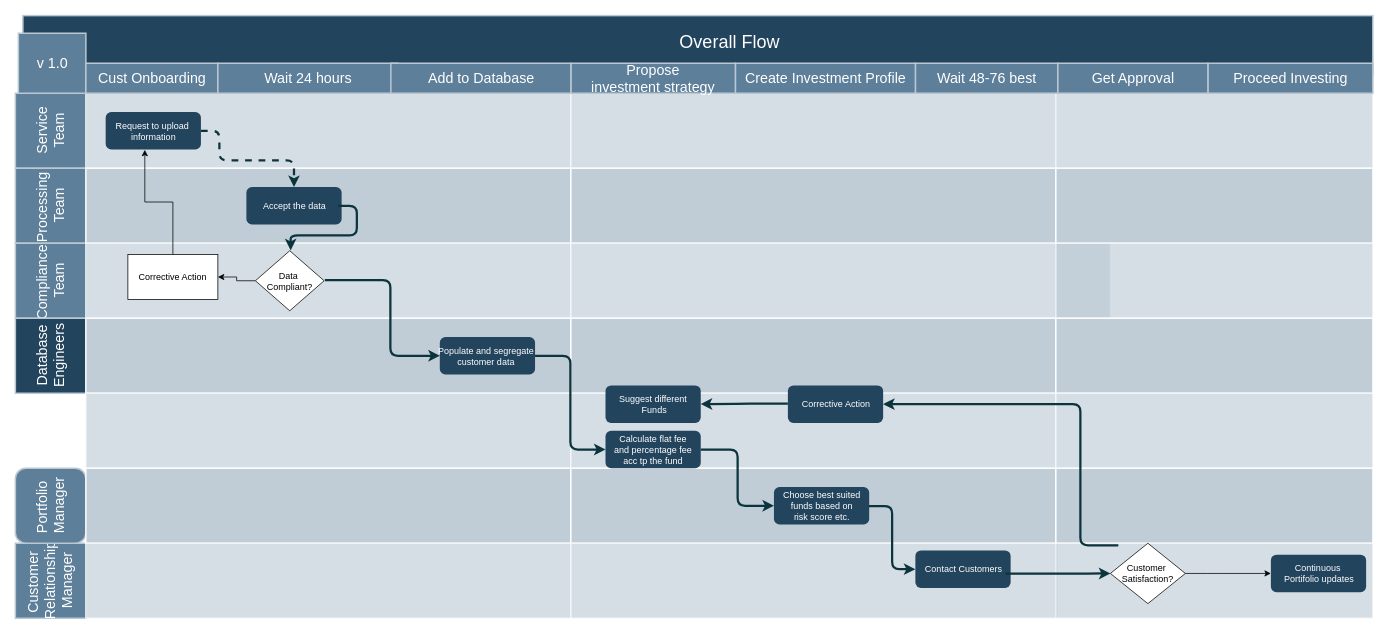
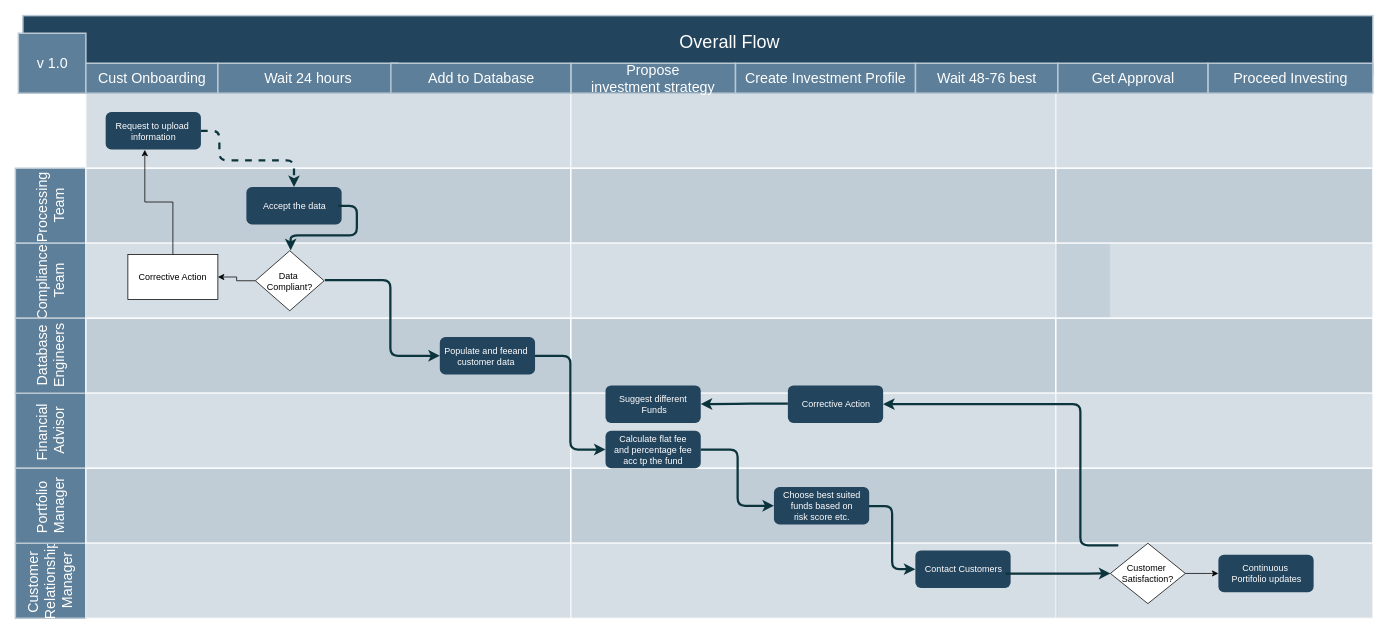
(51, 131) -> none
(51, 356) -> (51, 356)
(488, 356) -> (488, 356)
none -> (51, 431)
(51, 506) -> (51, 506)
(1319, 573) -> (1266, 573)
